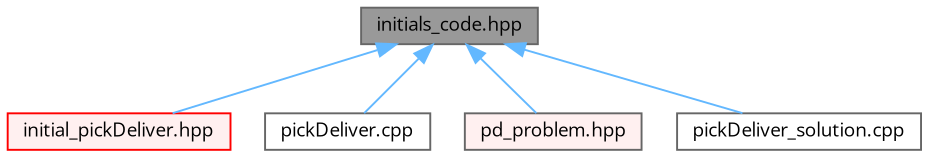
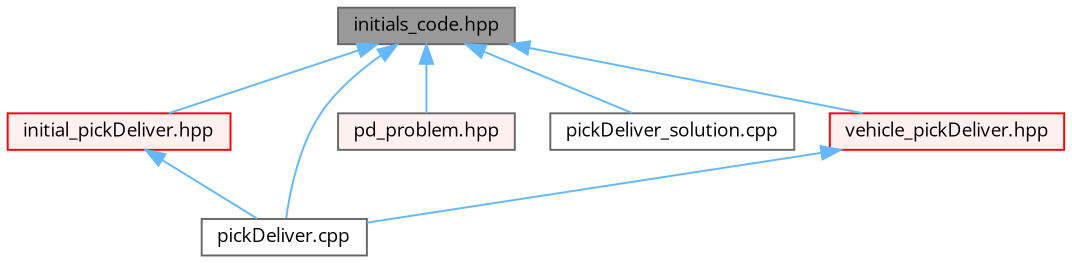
none -> (947, 132)
none -> (210, 189)
